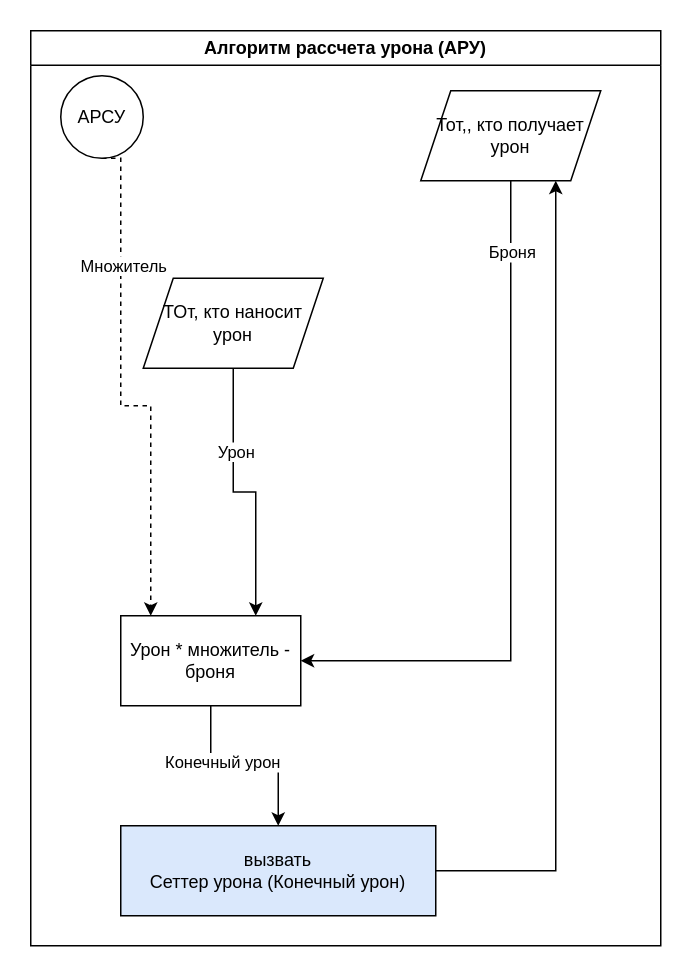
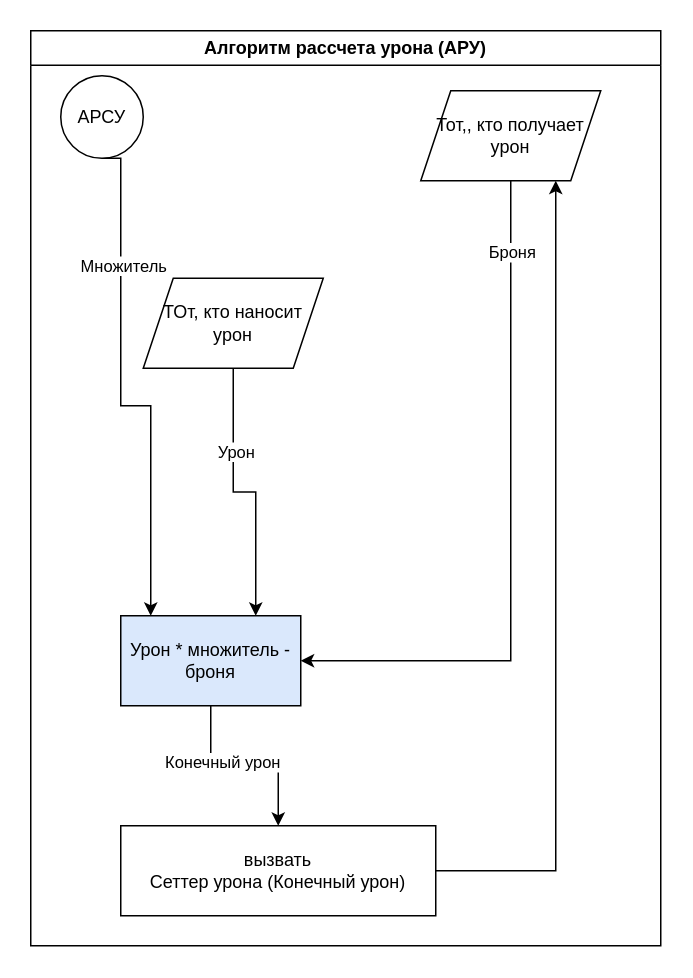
(151, 425) -> (151, 425)
(211, 661) -> (211, 661)
(278, 871) -> (278, 871)
